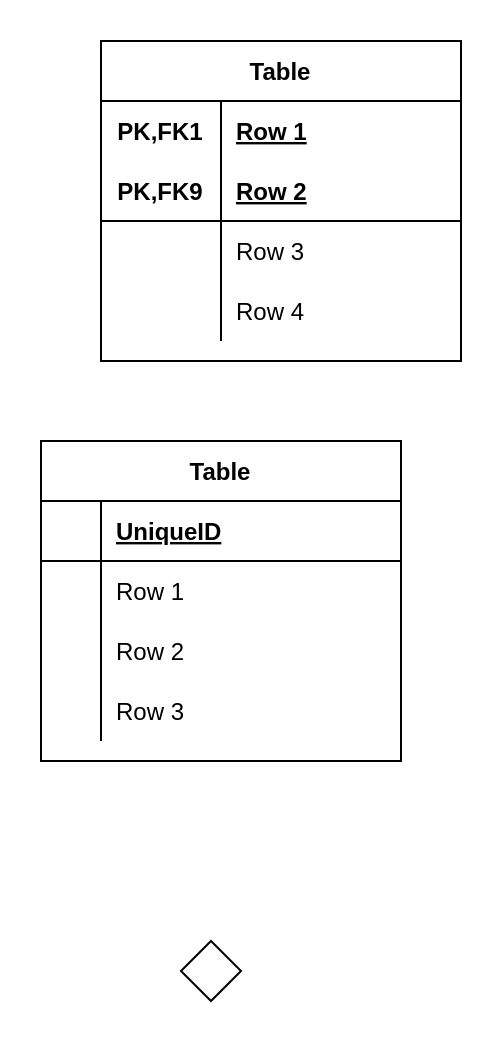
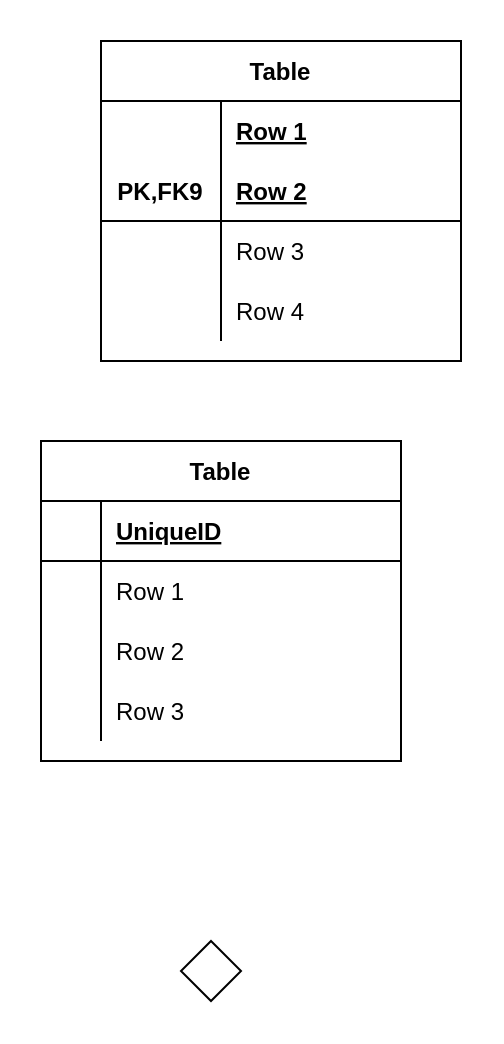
(161, 131) -> none
